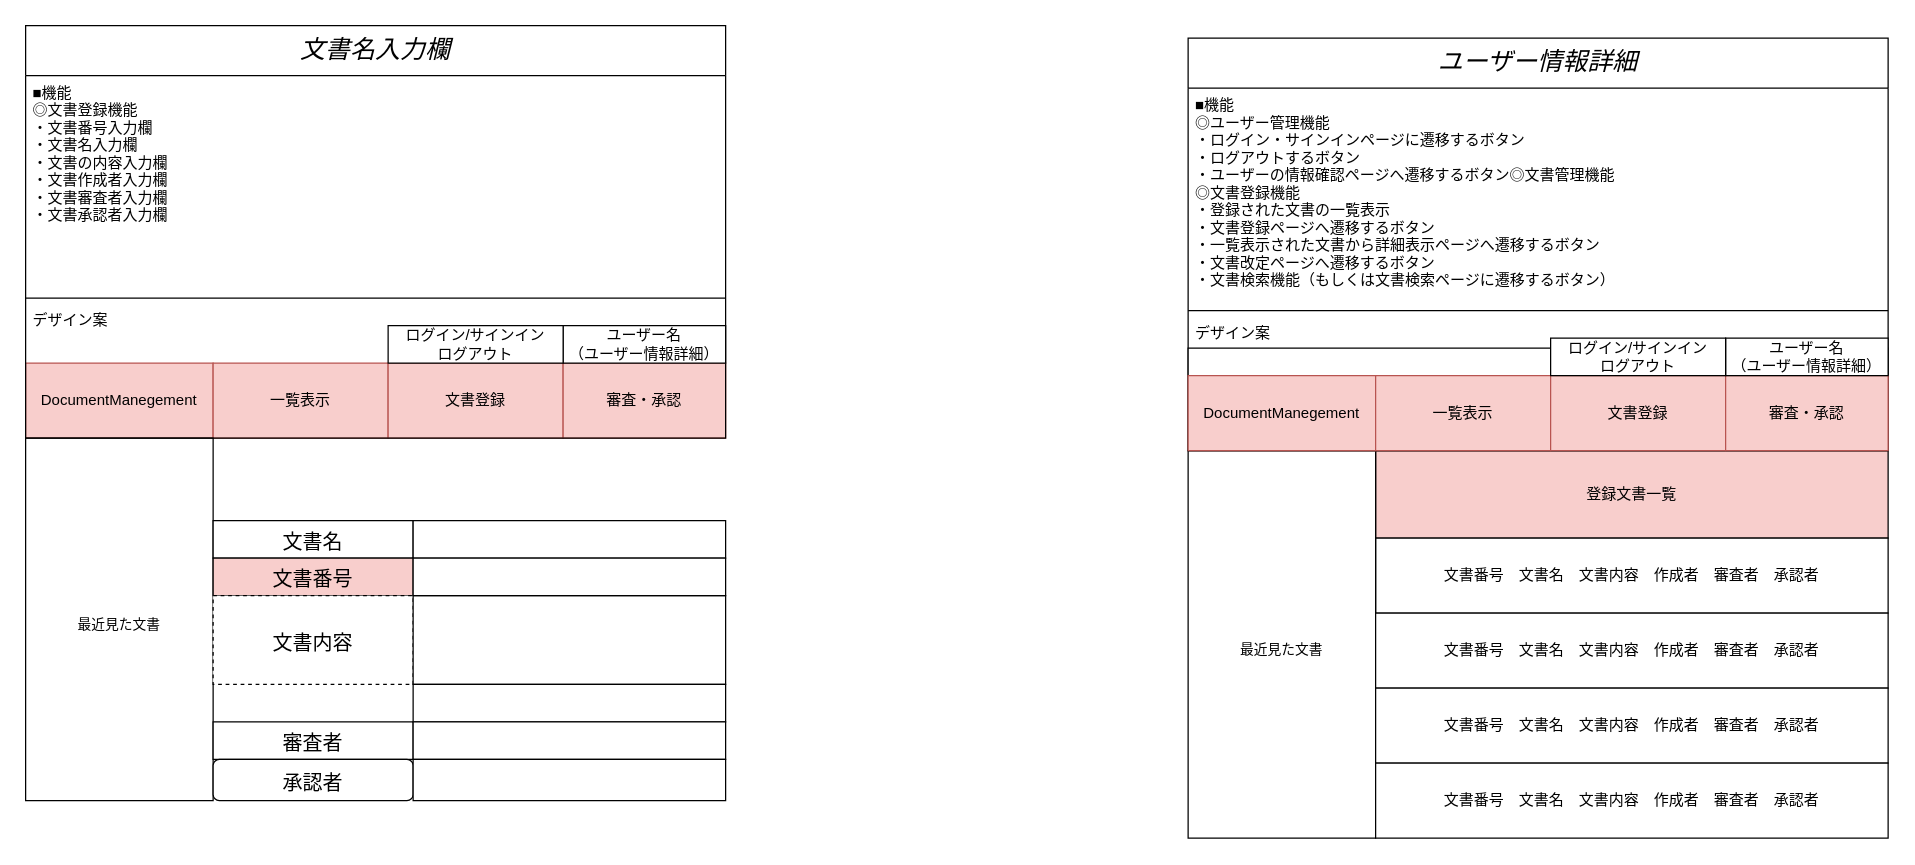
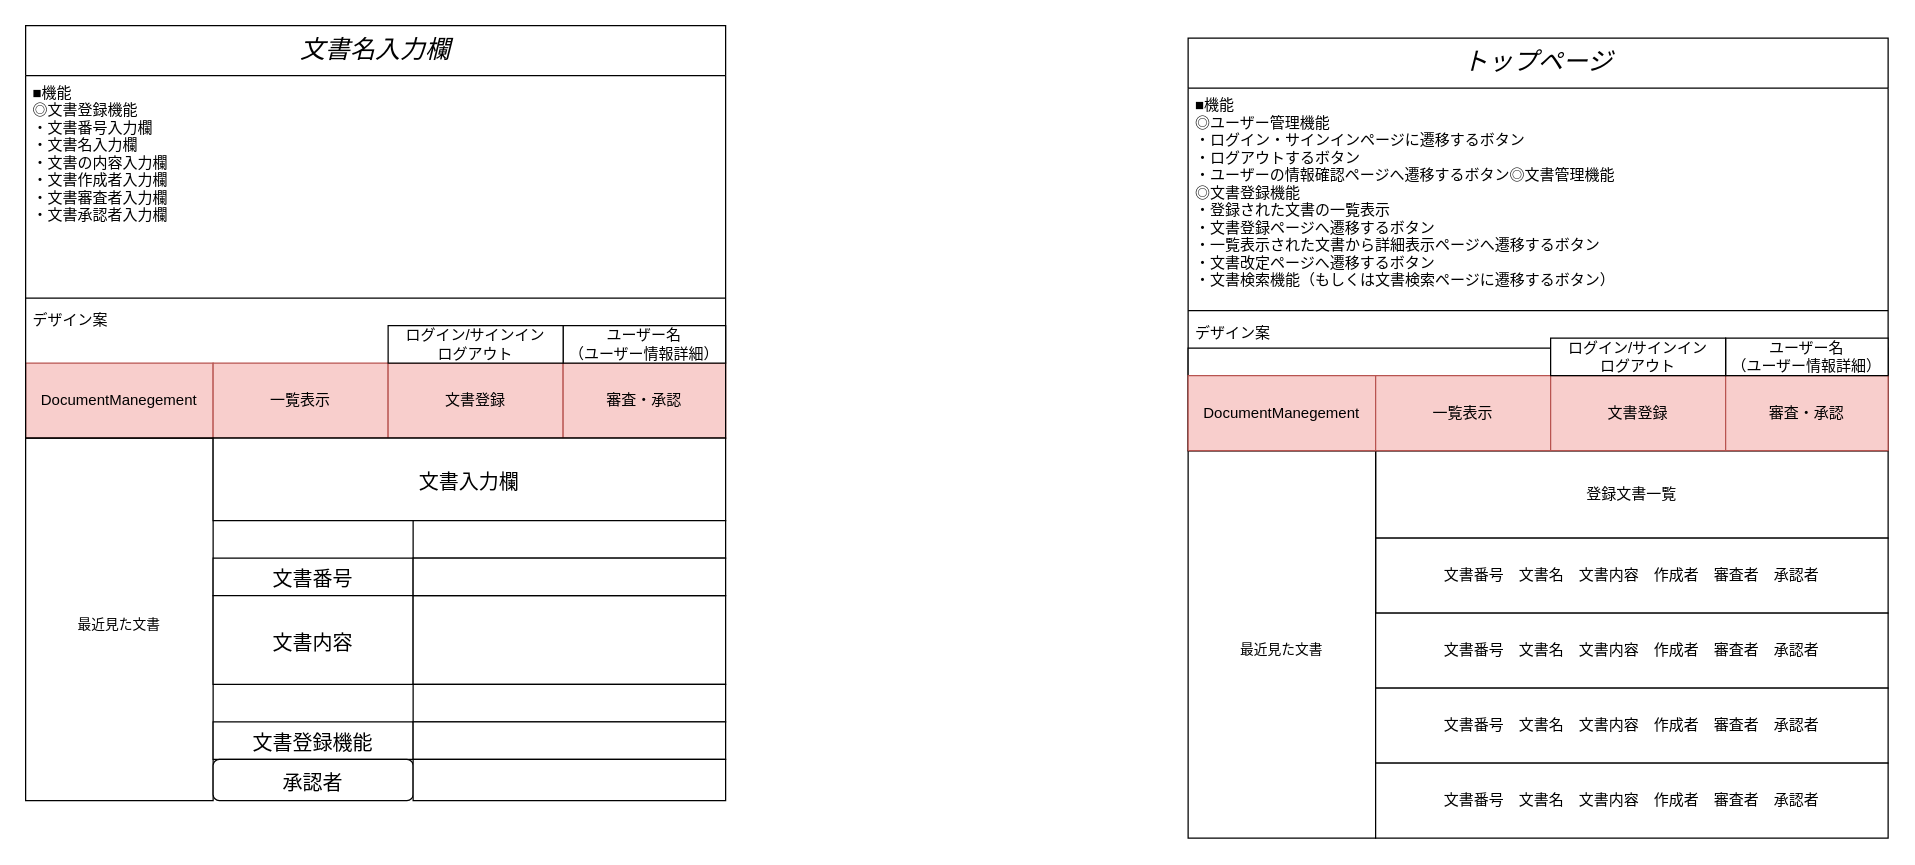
(1538, 62) -> (1538, 62)
none -> (469, 479)
(1632, 494) -> (1632, 494)
(313, 539) -> none
(313, 577) -> (313, 577)
(313, 640) -> (313, 640)
(313, 741) -> (313, 741)
